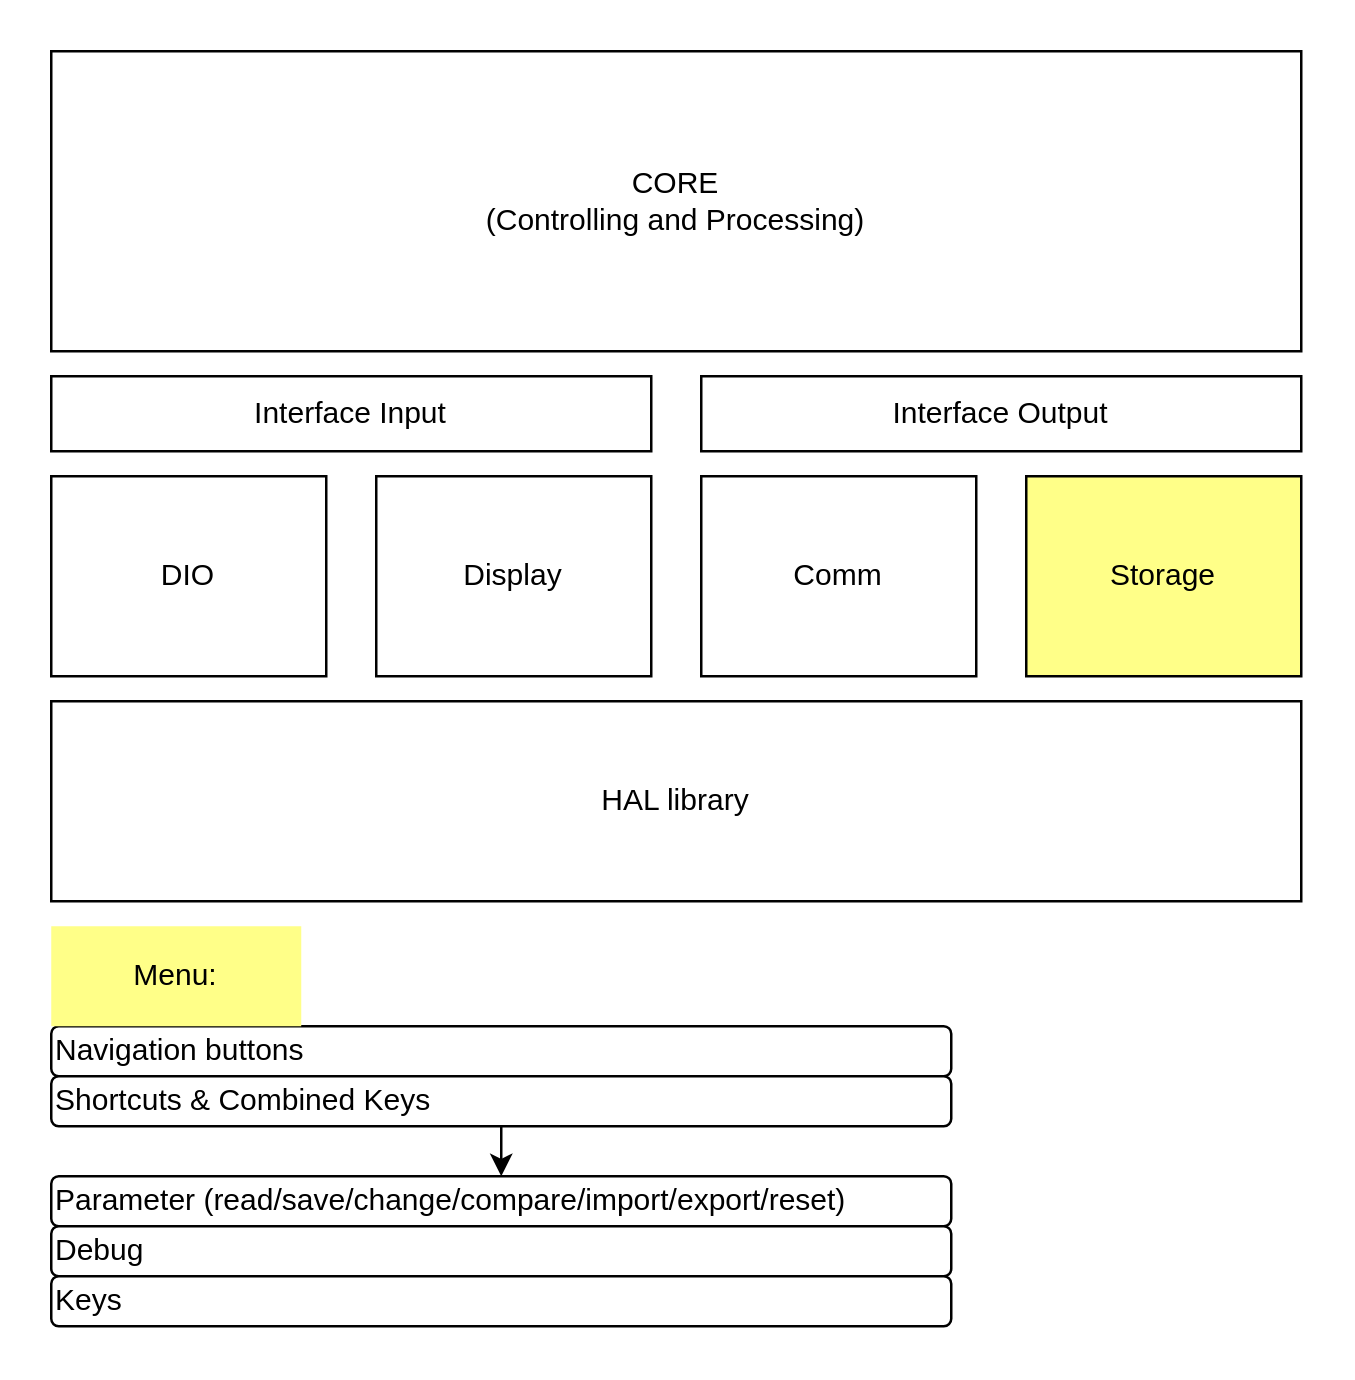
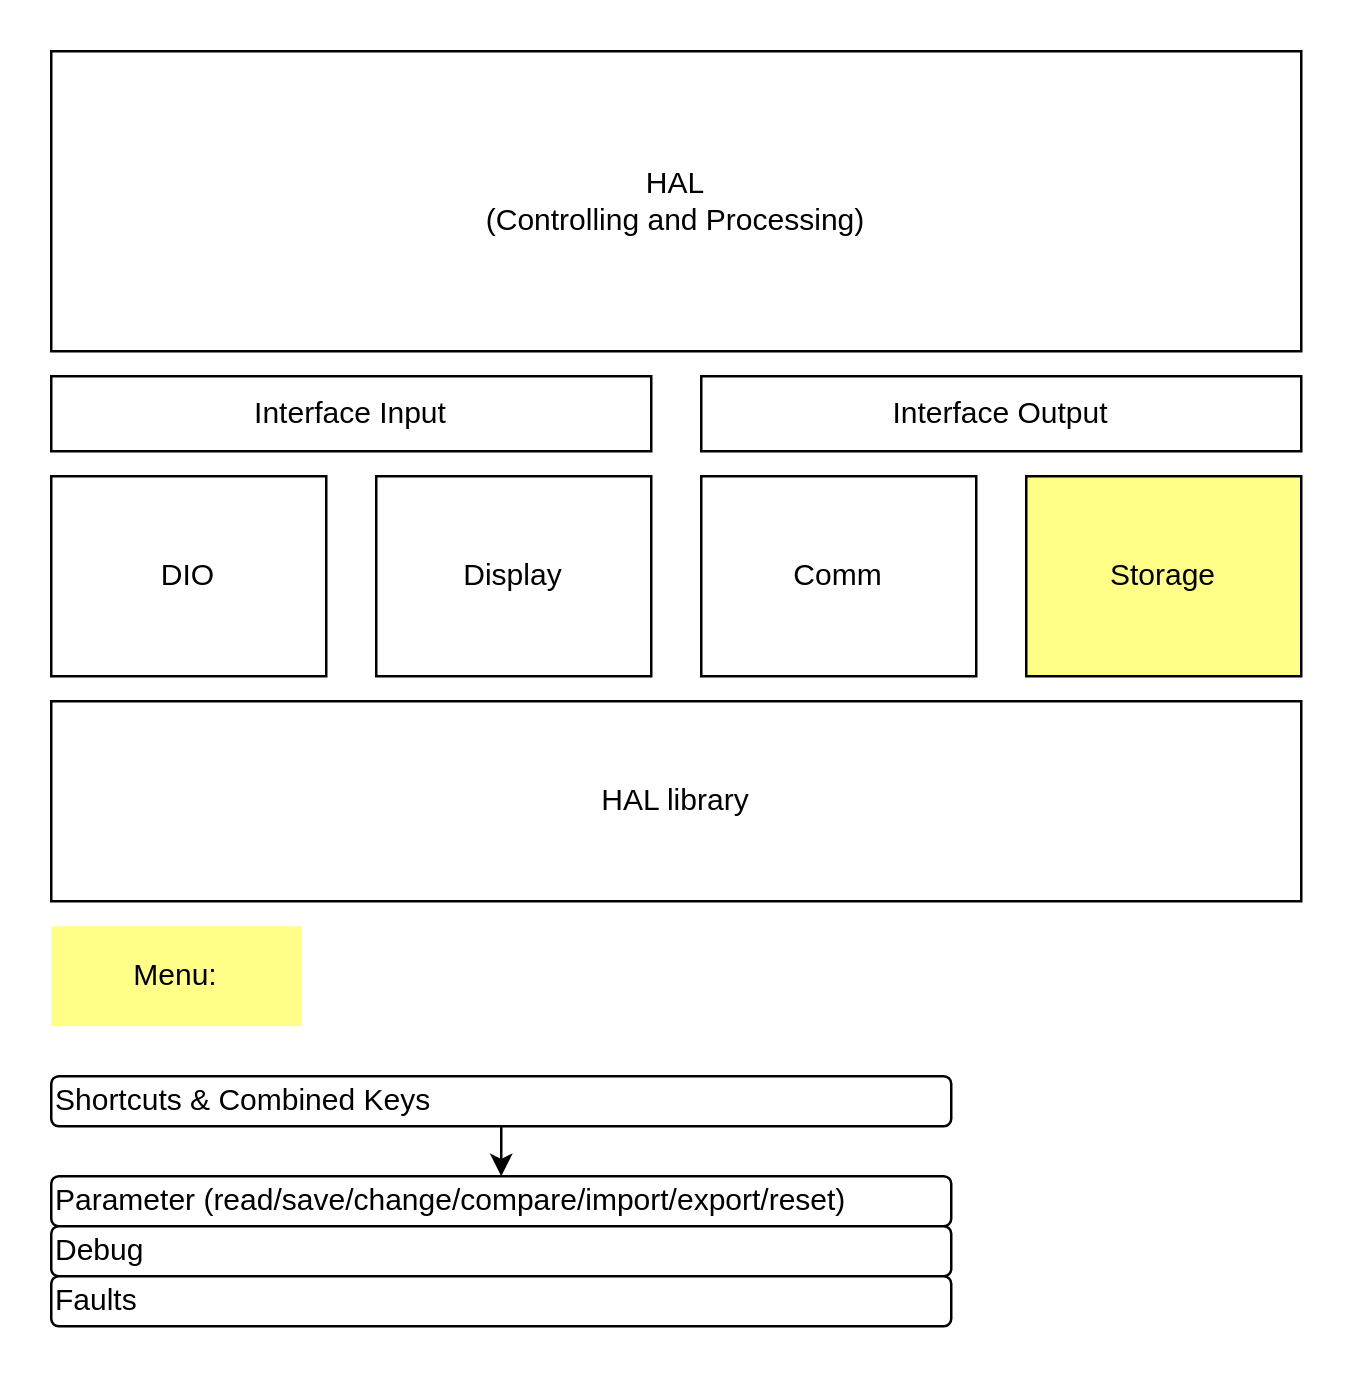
(676, 201) -> (676, 201)
(501, 1051) -> none
(90, 1301) -> (103, 1301)
